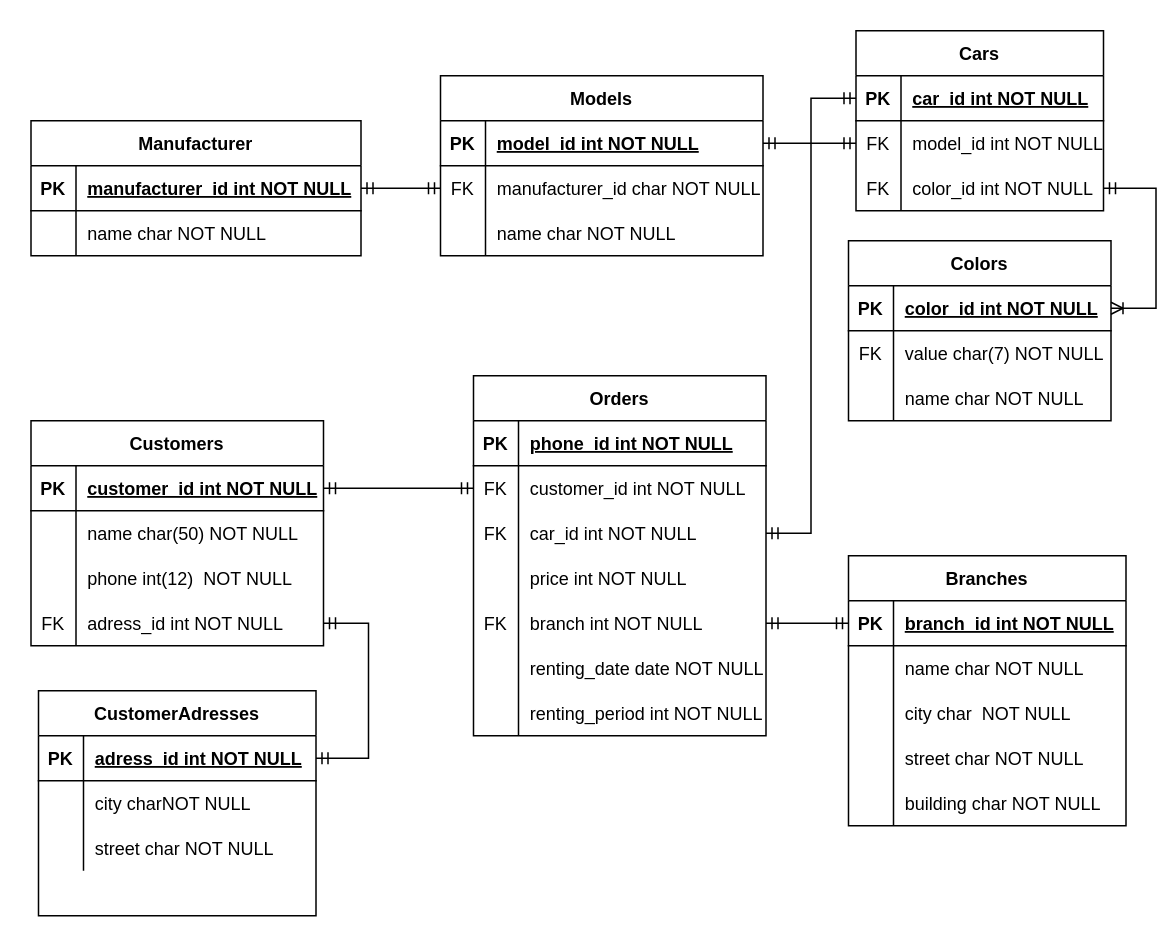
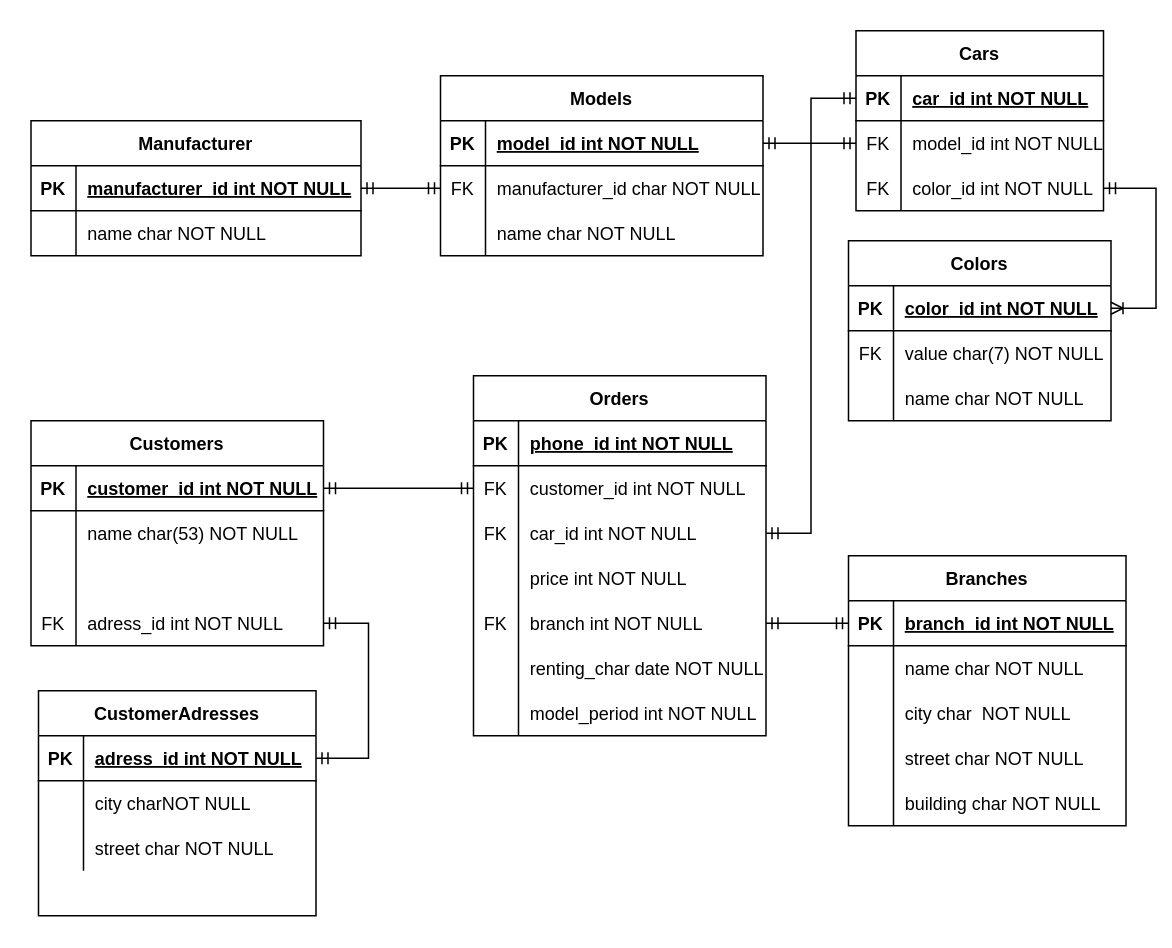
(191, 534) -> (191, 534)
(200, 578) -> none
(651, 669) -> (651, 669)
(652, 714) -> (641, 714)
